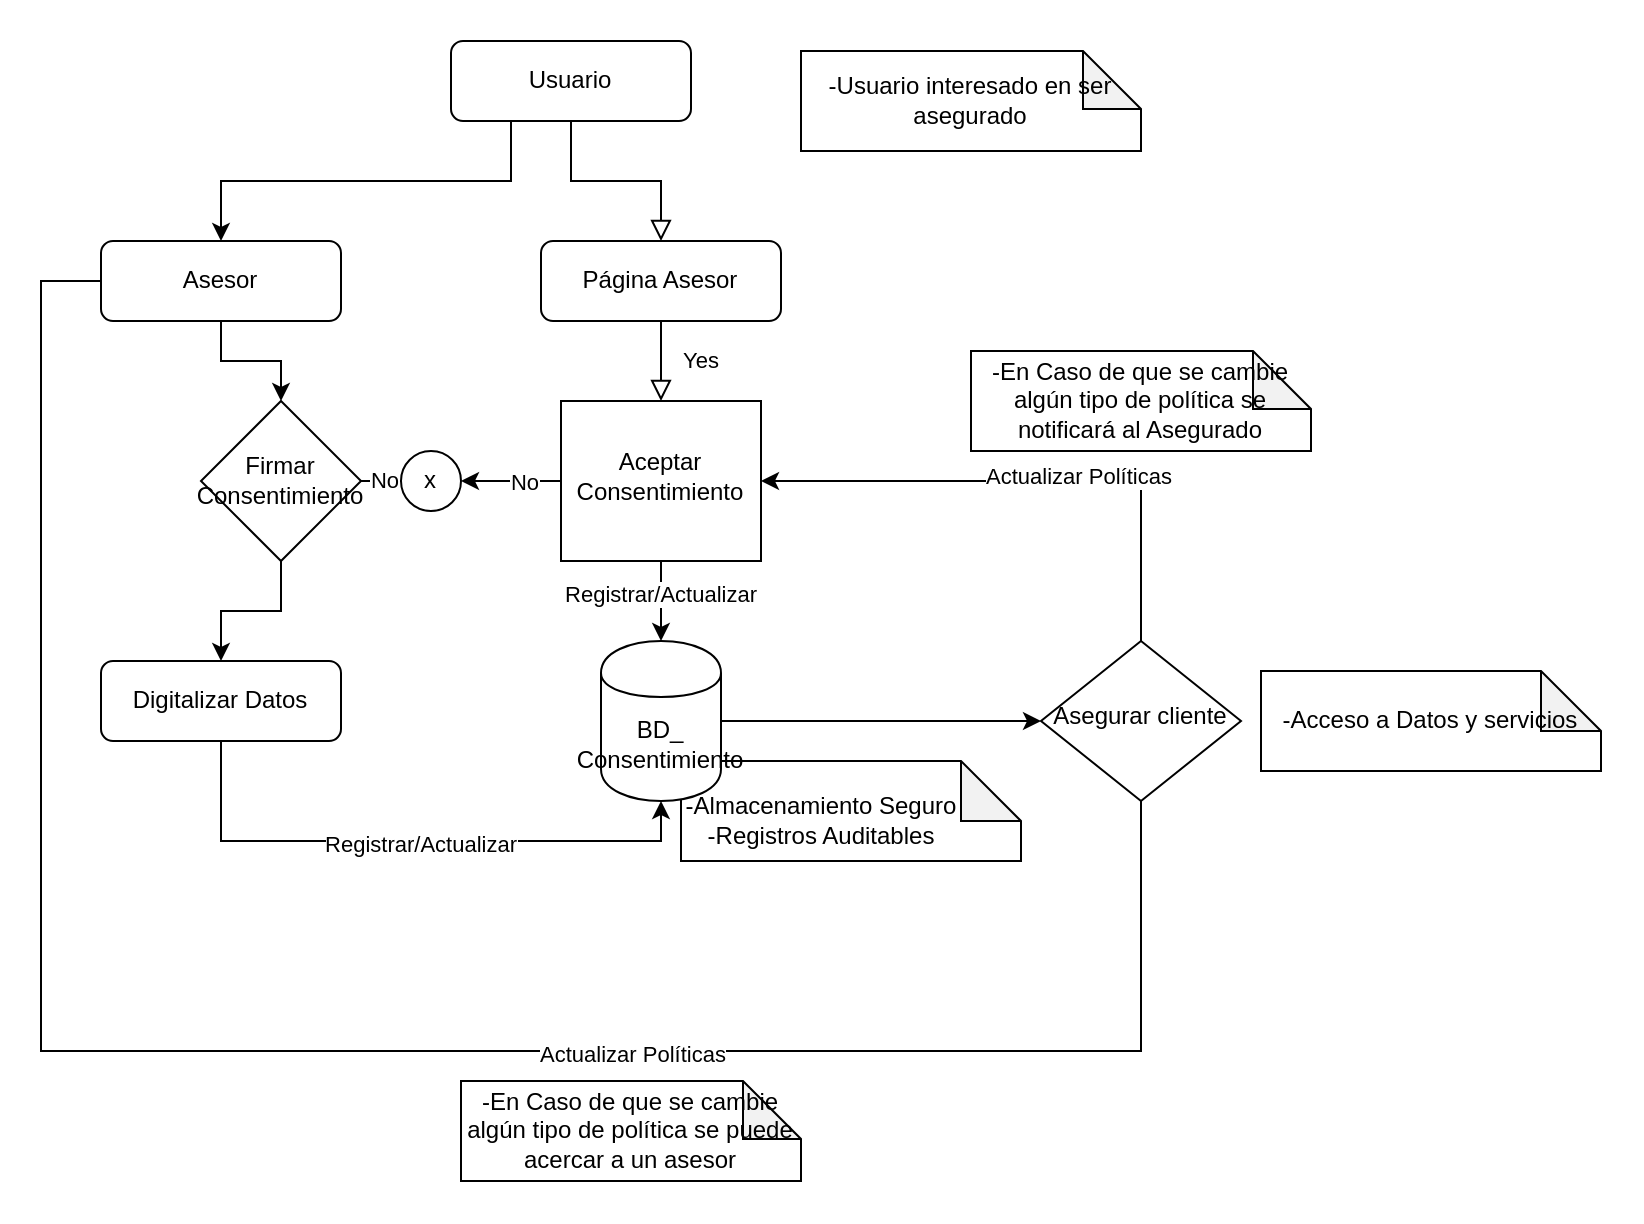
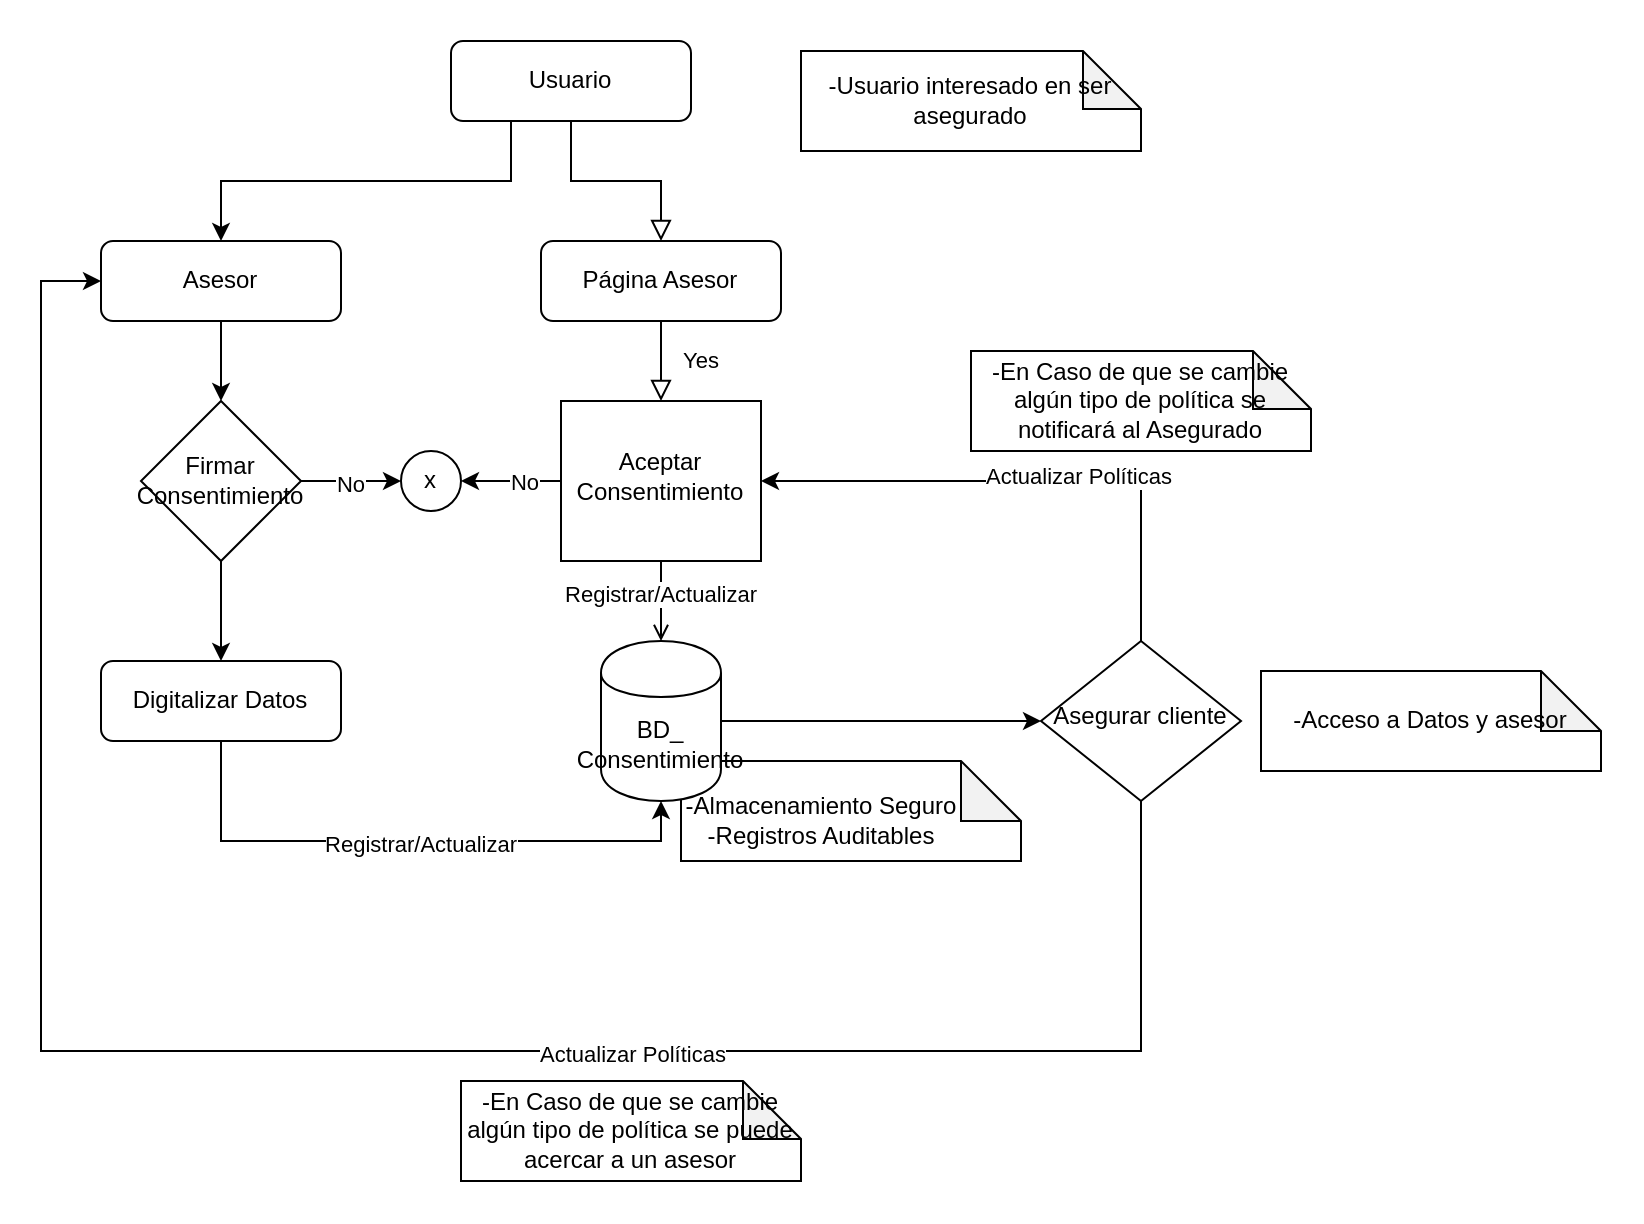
(91, 281) -> (86, 281)
(281, 481) -> (221, 481)
(661, 626) -> (661, 628)
(1431, 721) -> (1431, 721)
